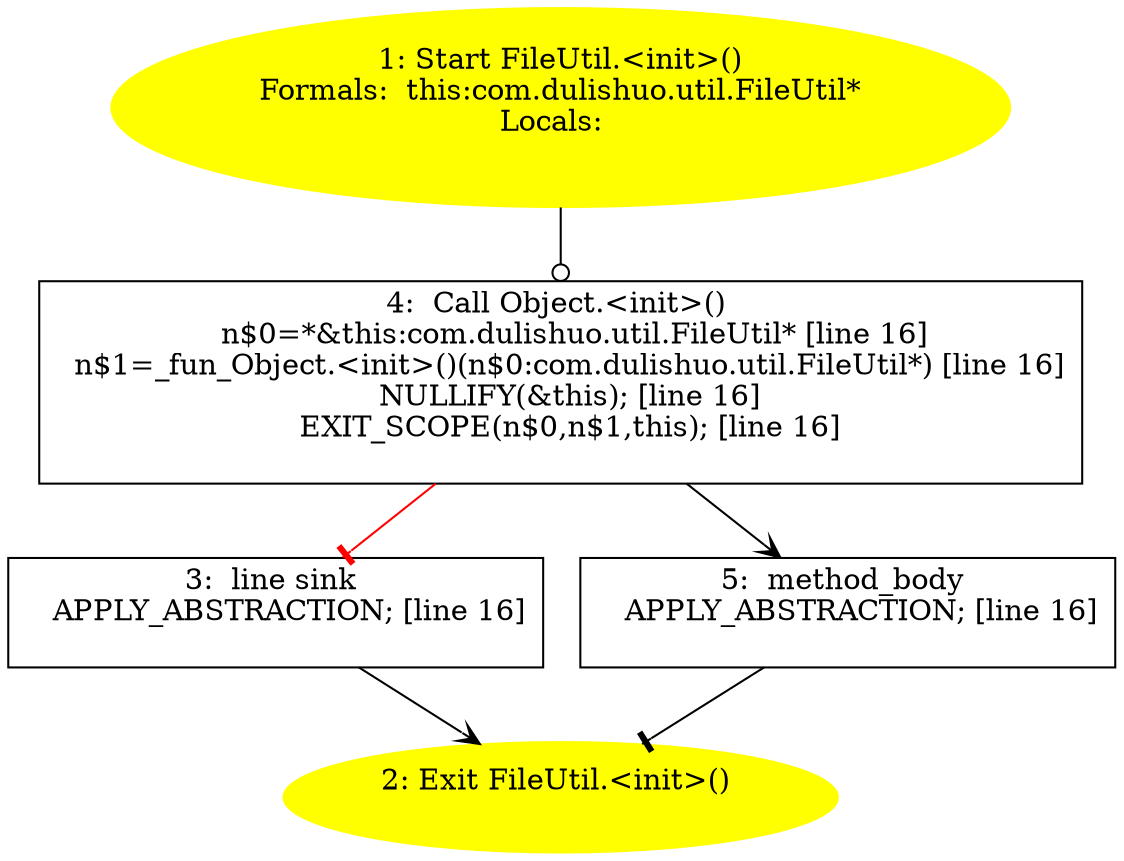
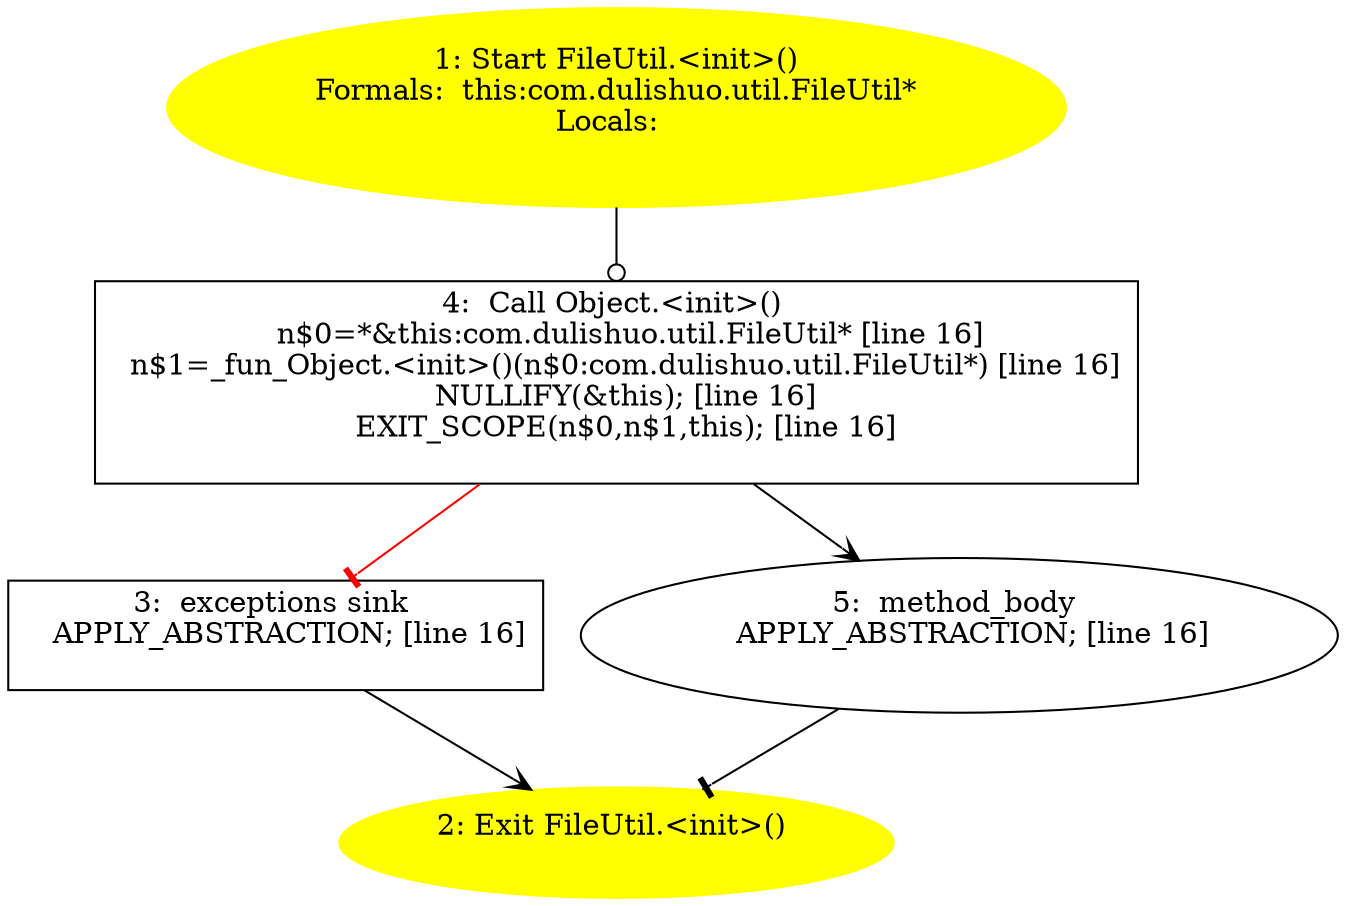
(276, 613) -> (276, 635)
(848, 613) -> (959, 635)
